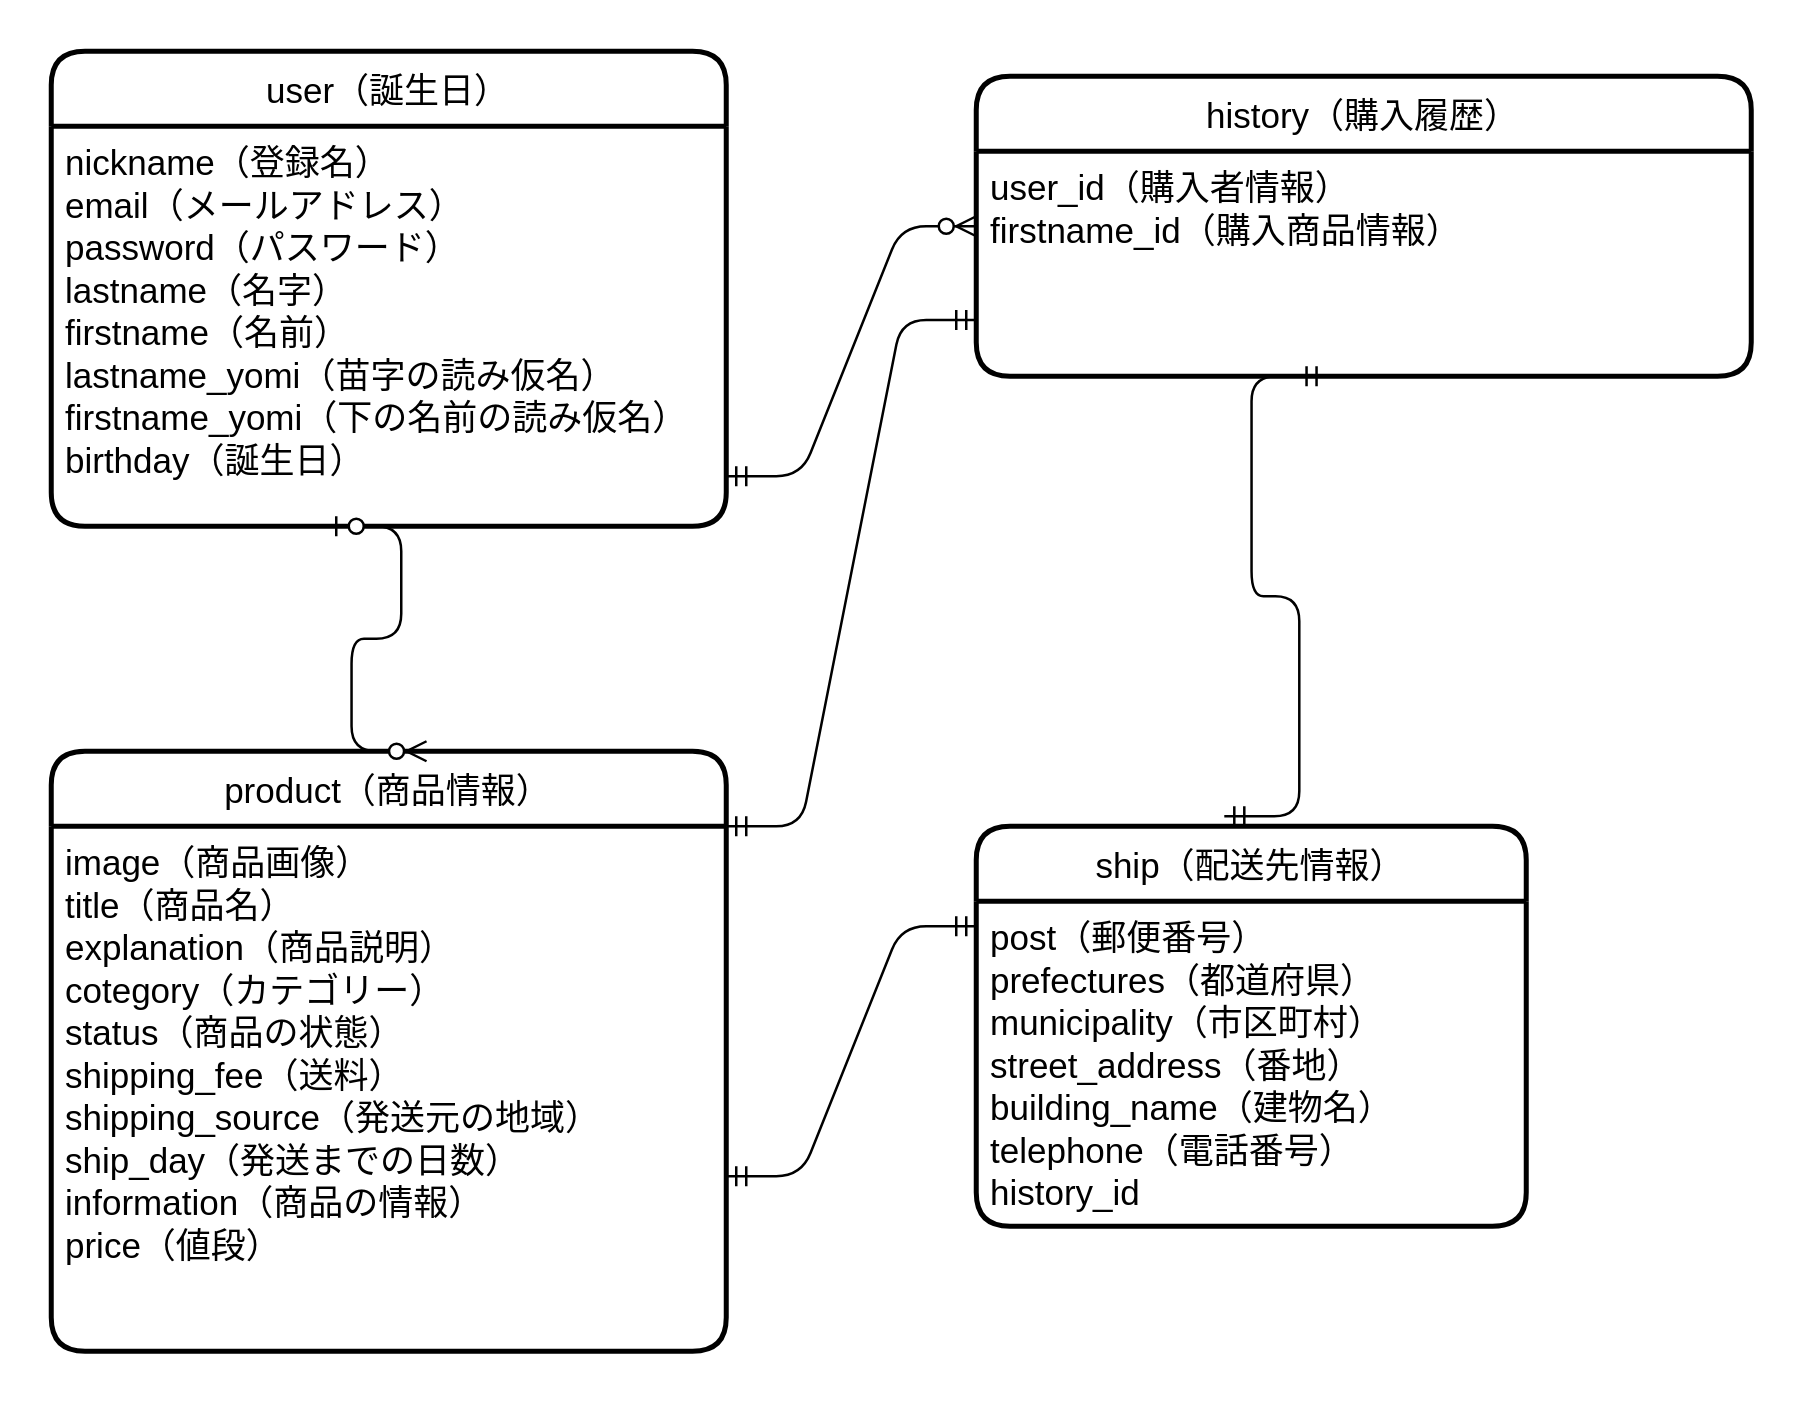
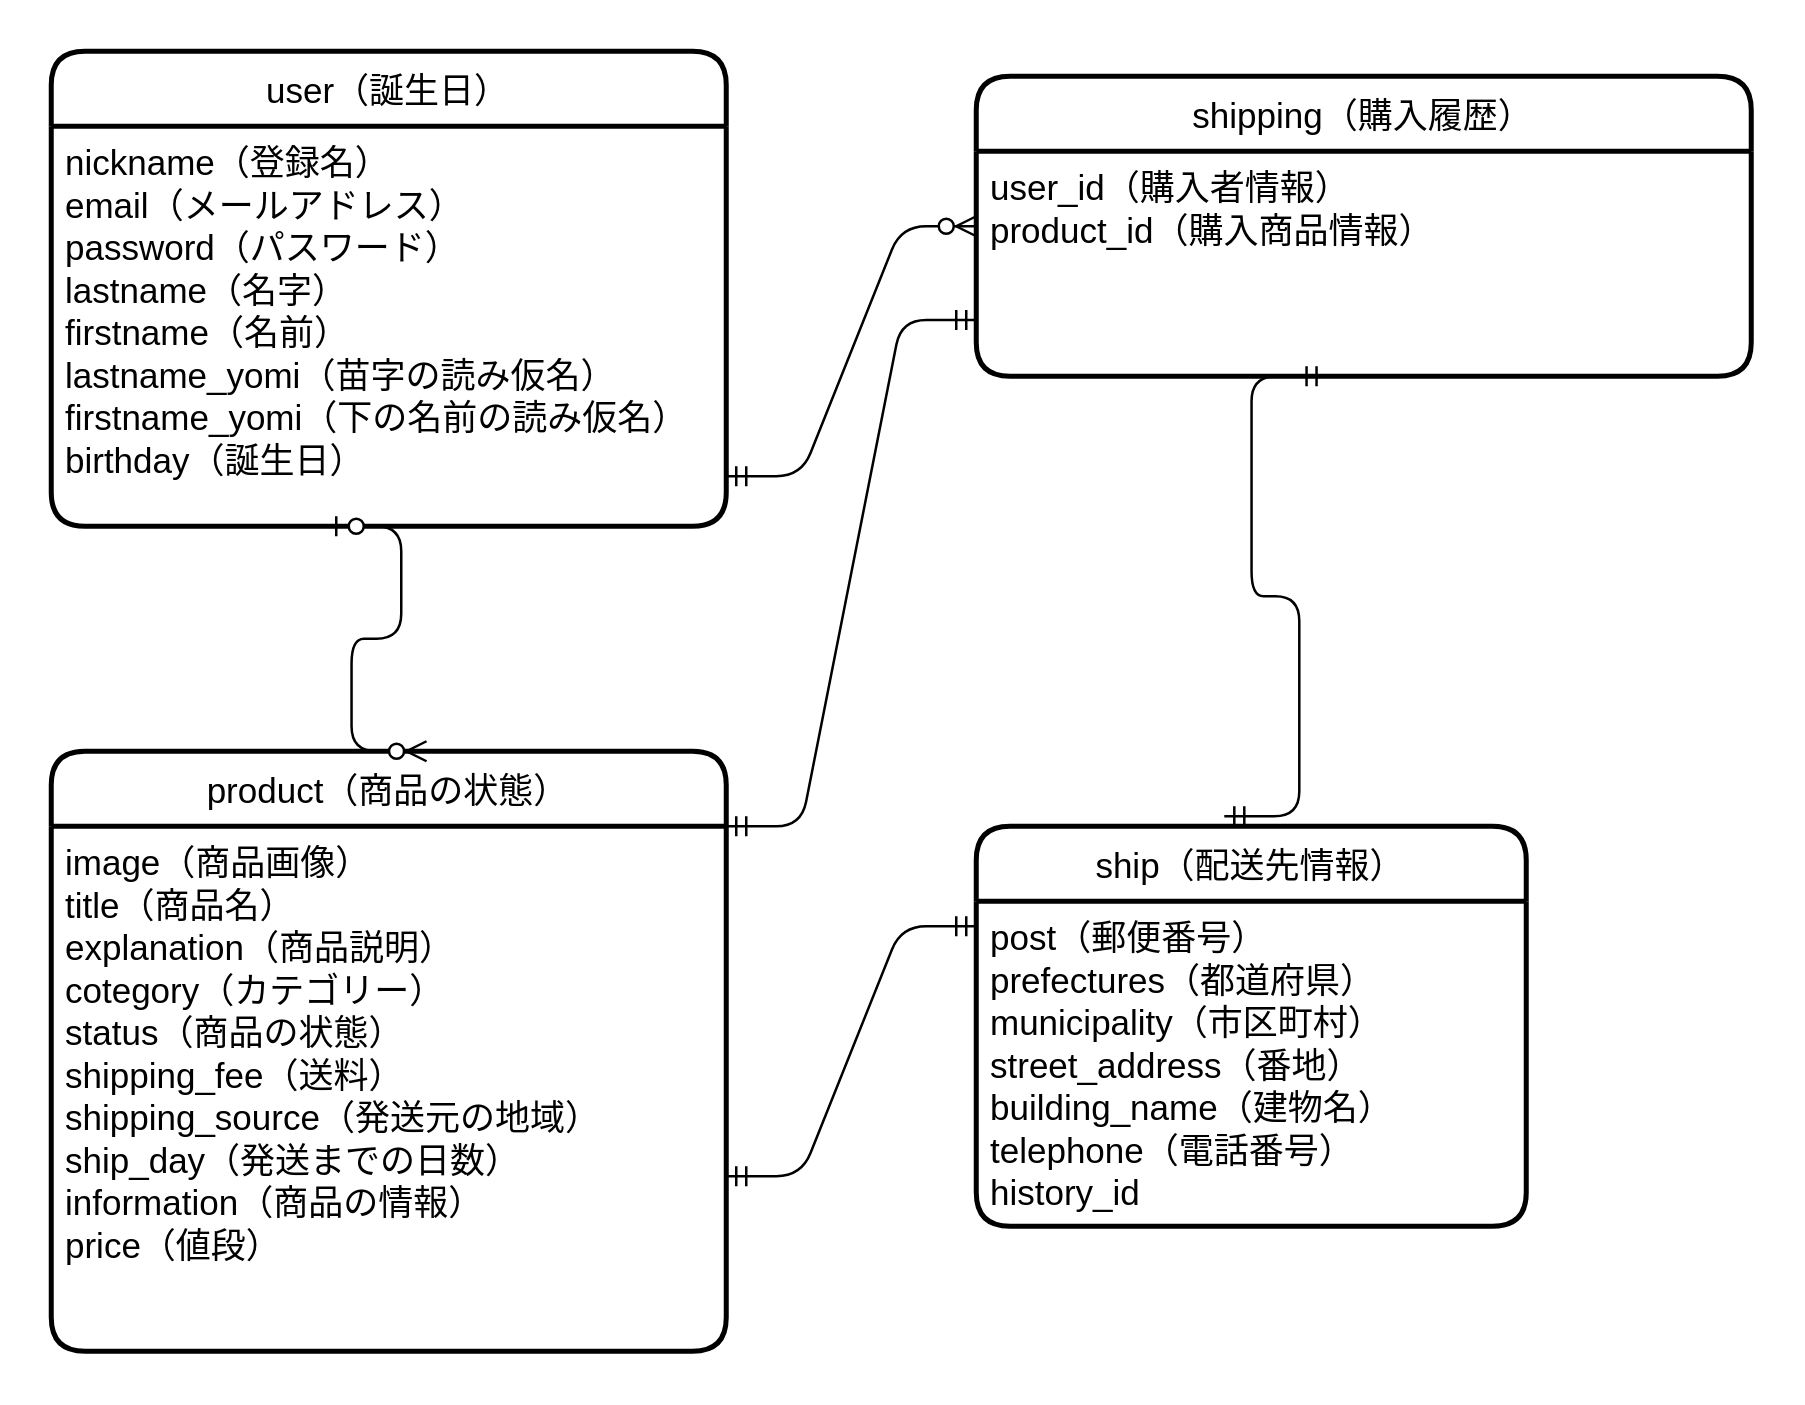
(1363, 116) -> (1363, 116)
(1177, 188) -> (1177, 188)
(388, 791) -> (388, 791)
